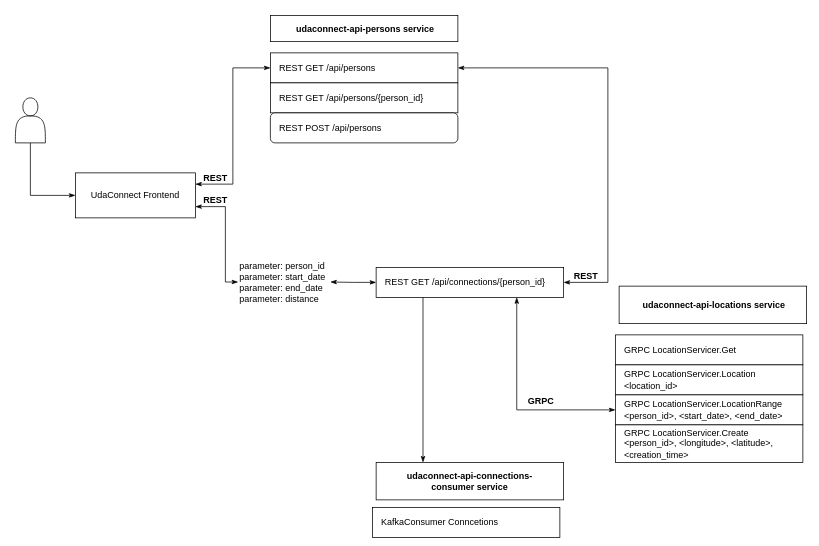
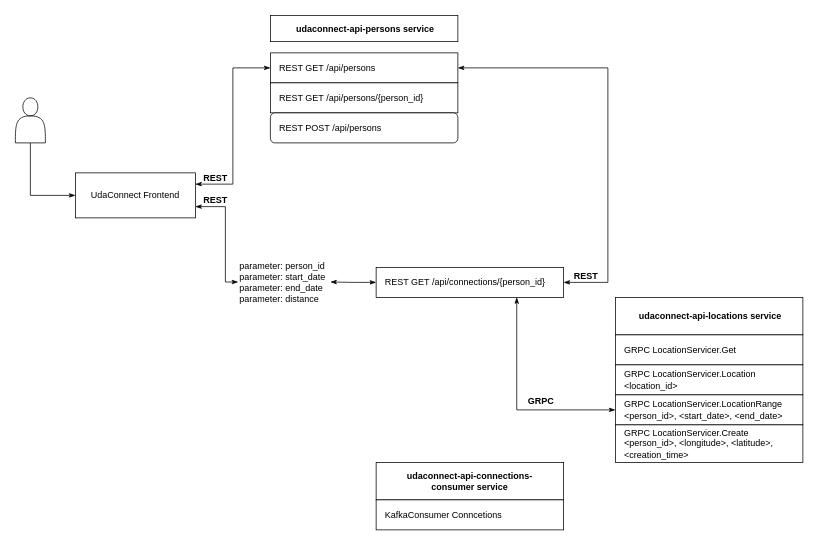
(713, 305) -> (709, 316)
(423, 456) -> none
(466, 522) -> (470, 515)
